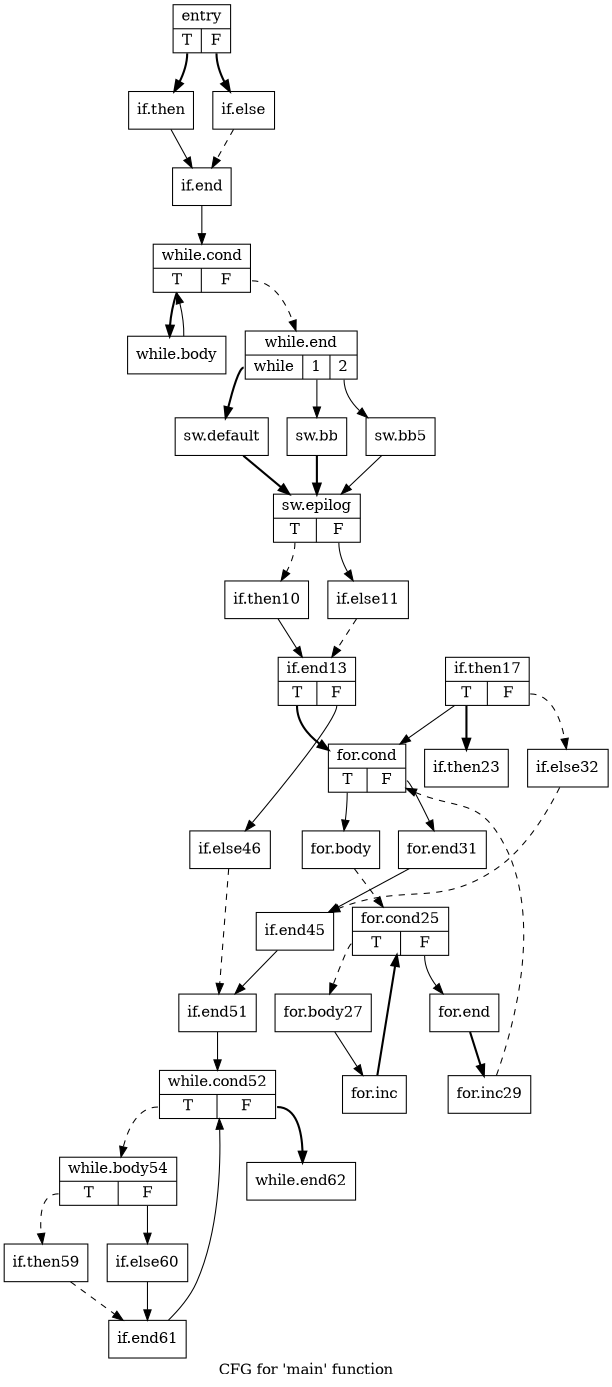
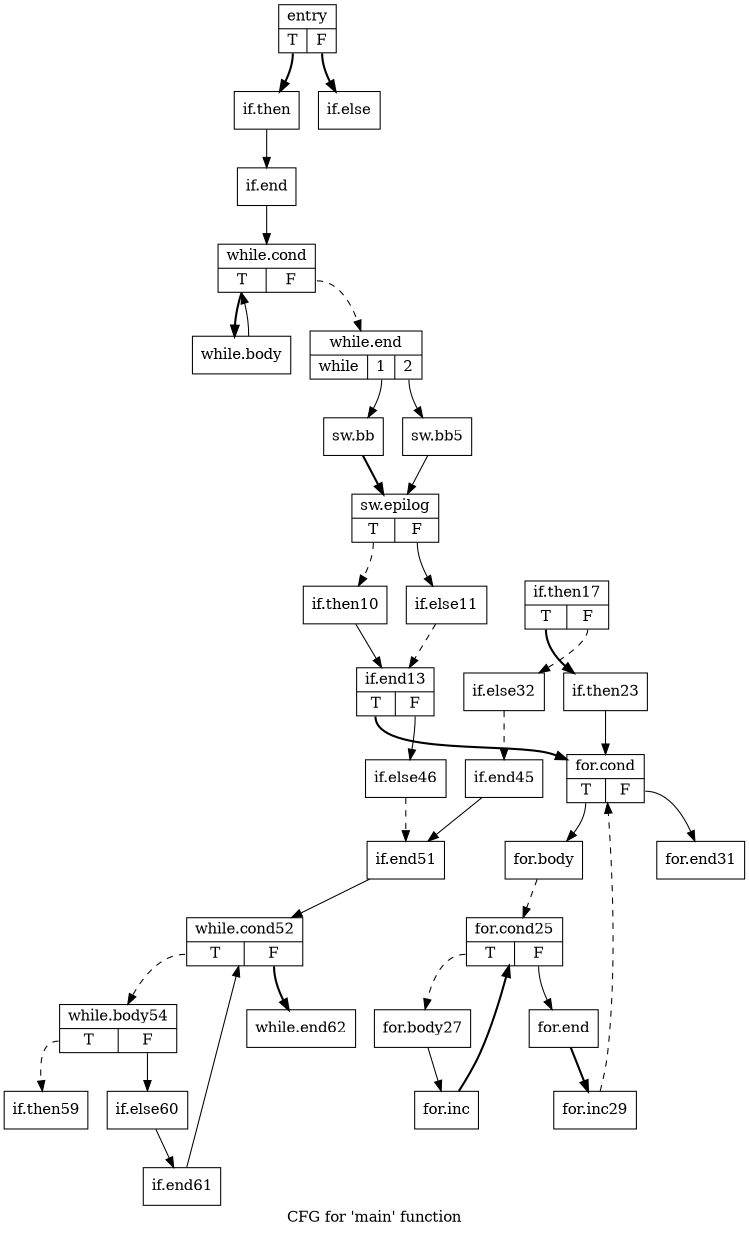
(225, 144) -> none
(222, 437) -> none
(432, 722) -> (606, 727)
(377, 886) -> none
(93, 1298) -> none
